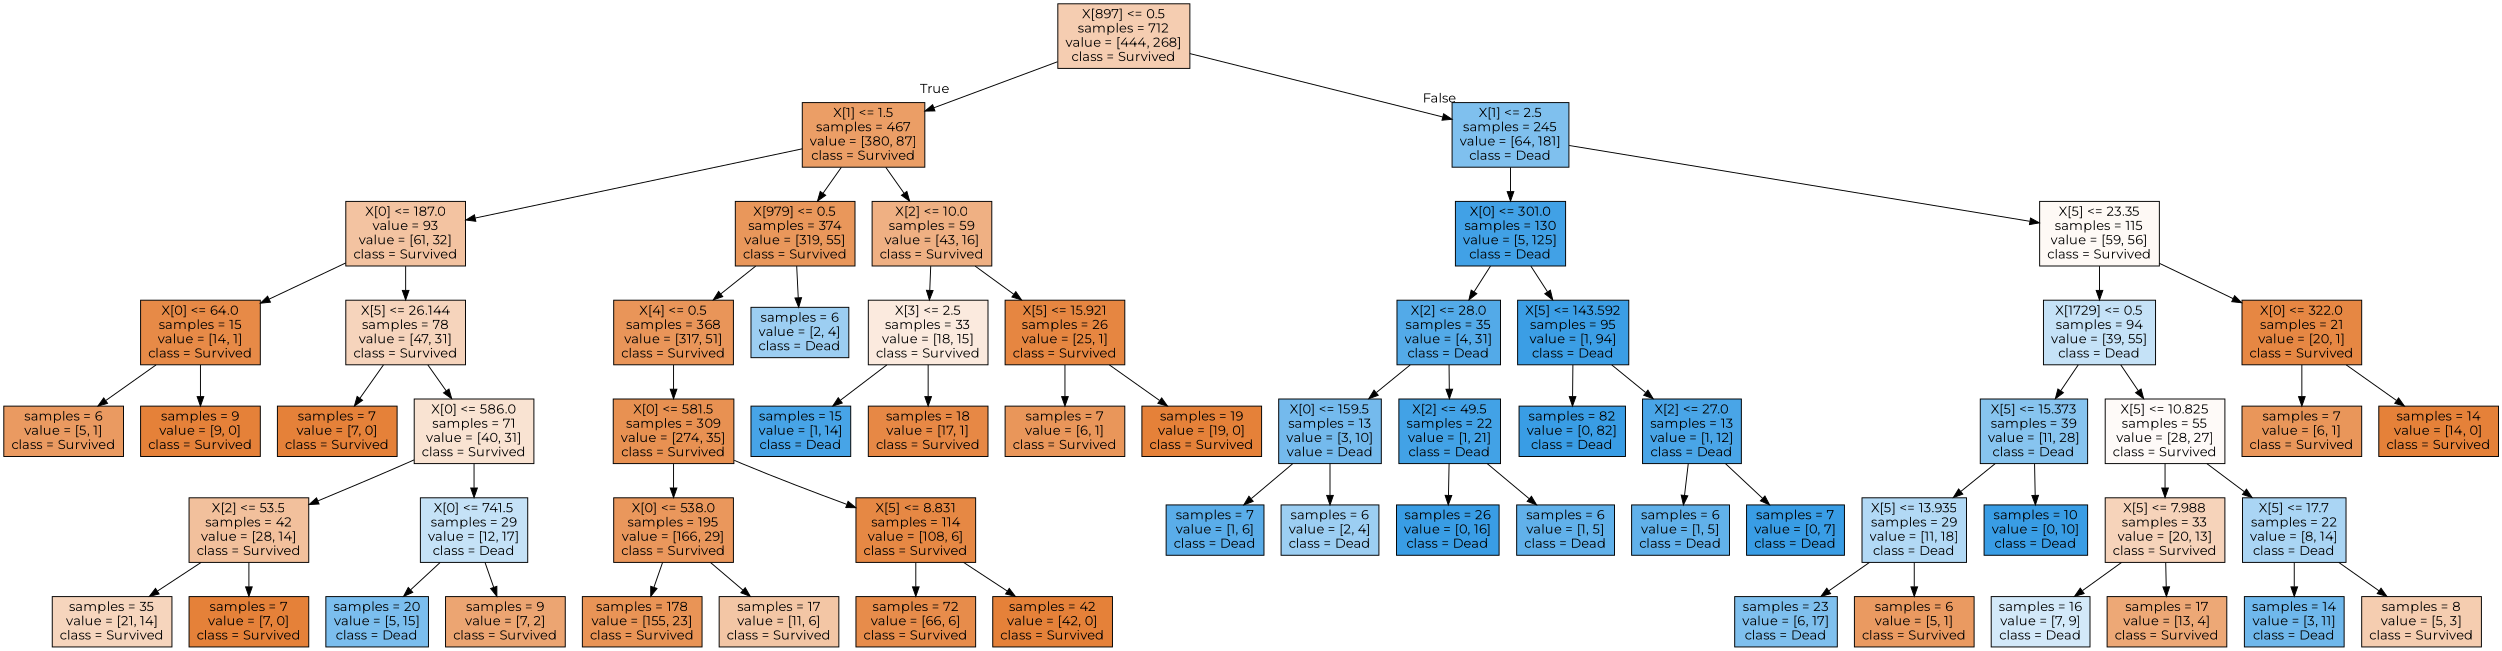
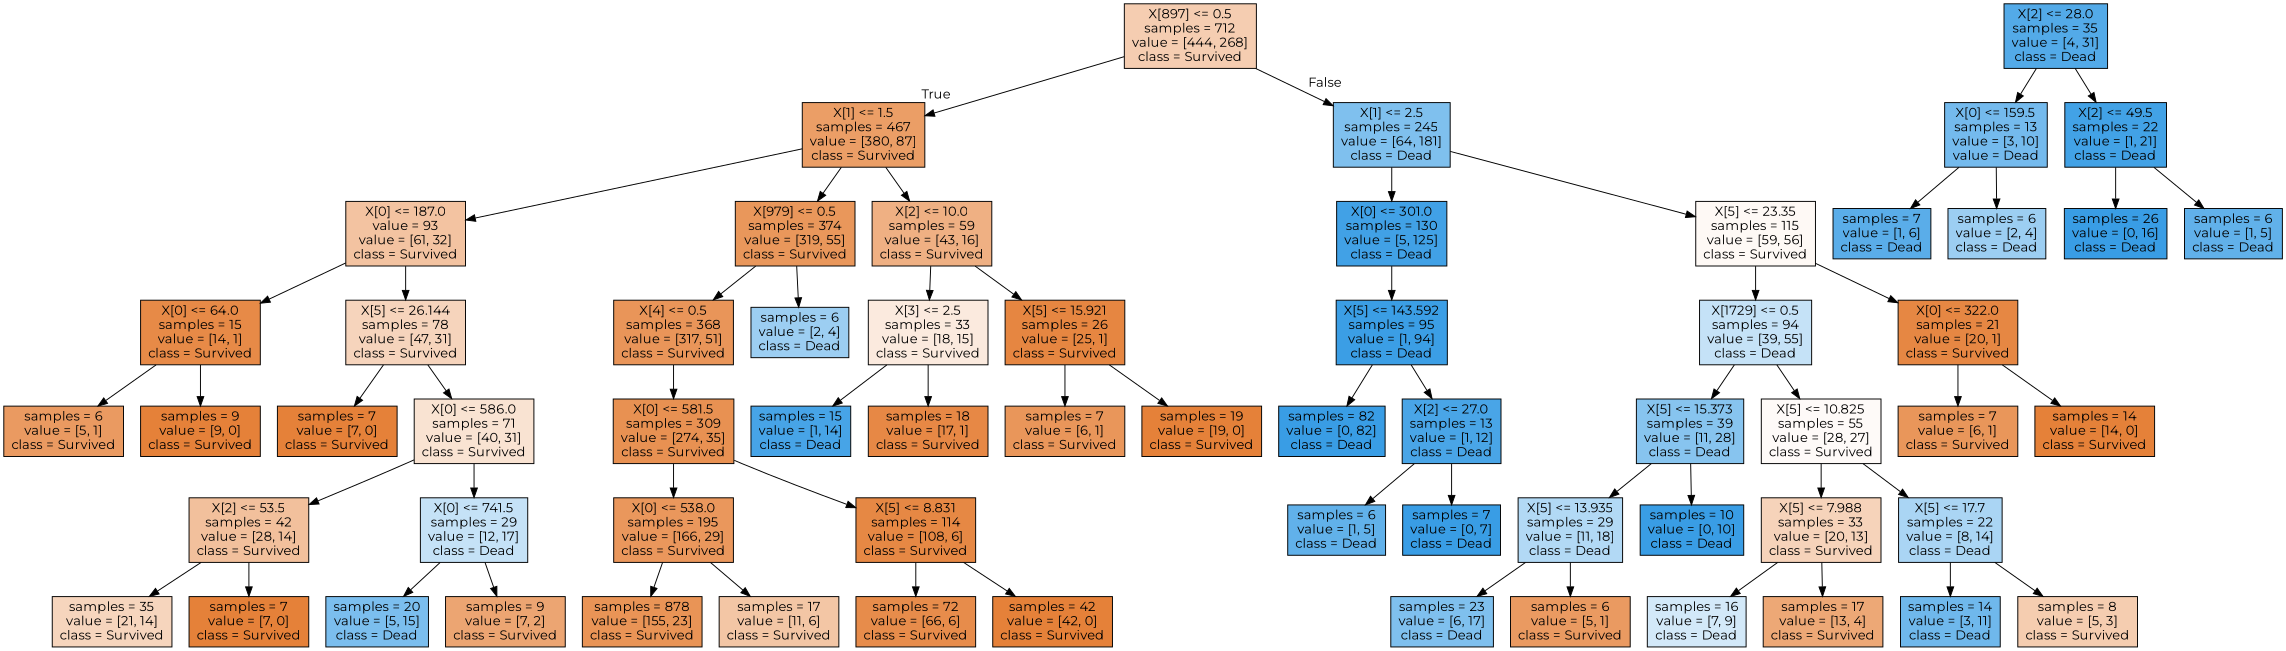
(1482, 279) -> none
(642, 622) -> (642, 622)
